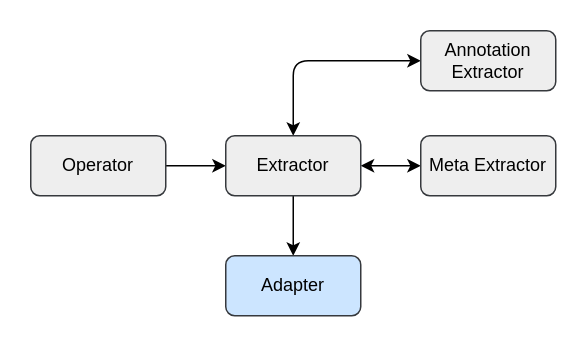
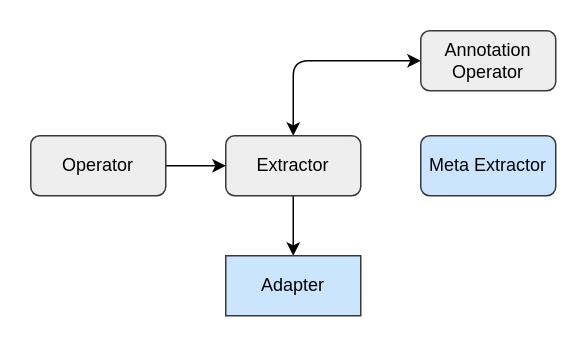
(488, 61) -> (488, 61)
(391, 166) -> none
(488, 166) -> (488, 166)
(293, 286) -> (293, 286)
